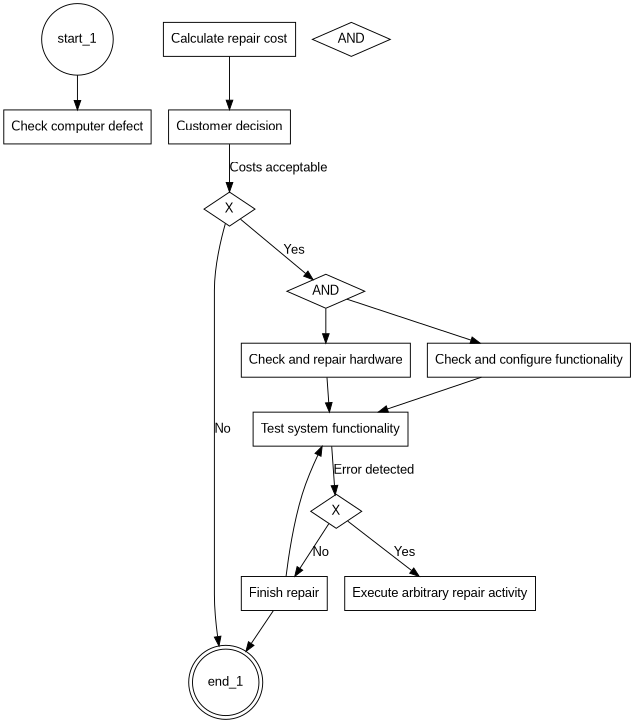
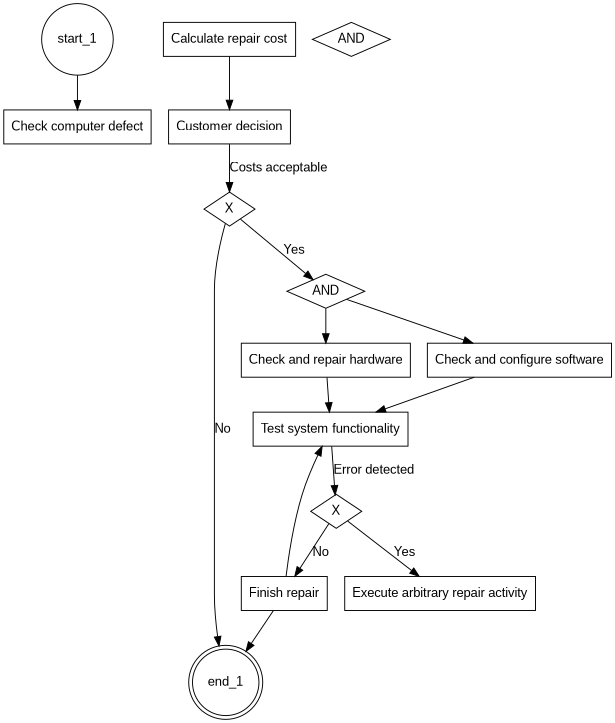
(529, 360) -> (519, 360)
